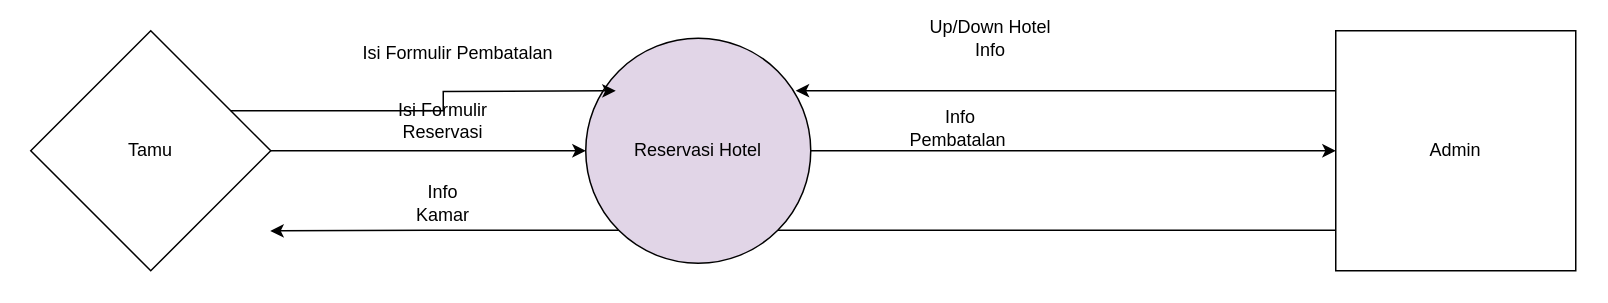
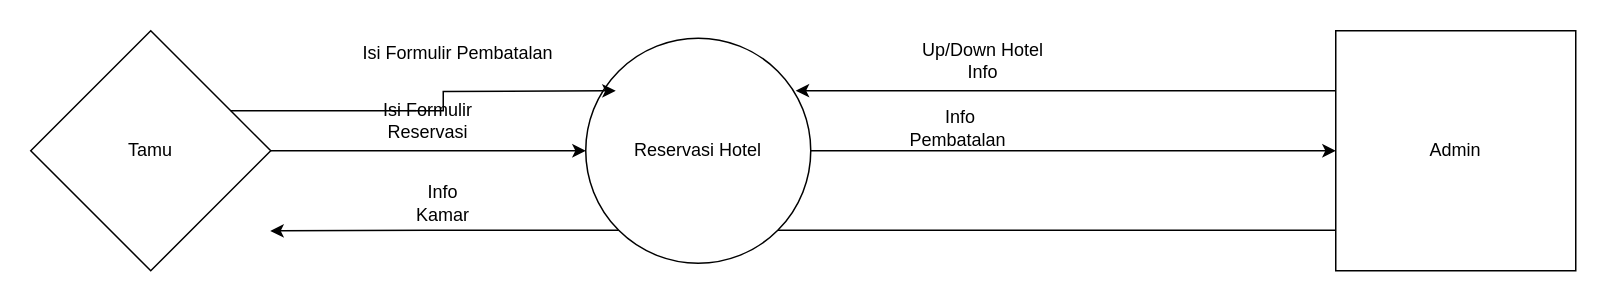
(991, 38) -> (983, 61)
(443, 121) -> (428, 121)
(698, 151) -> (698, 151)
